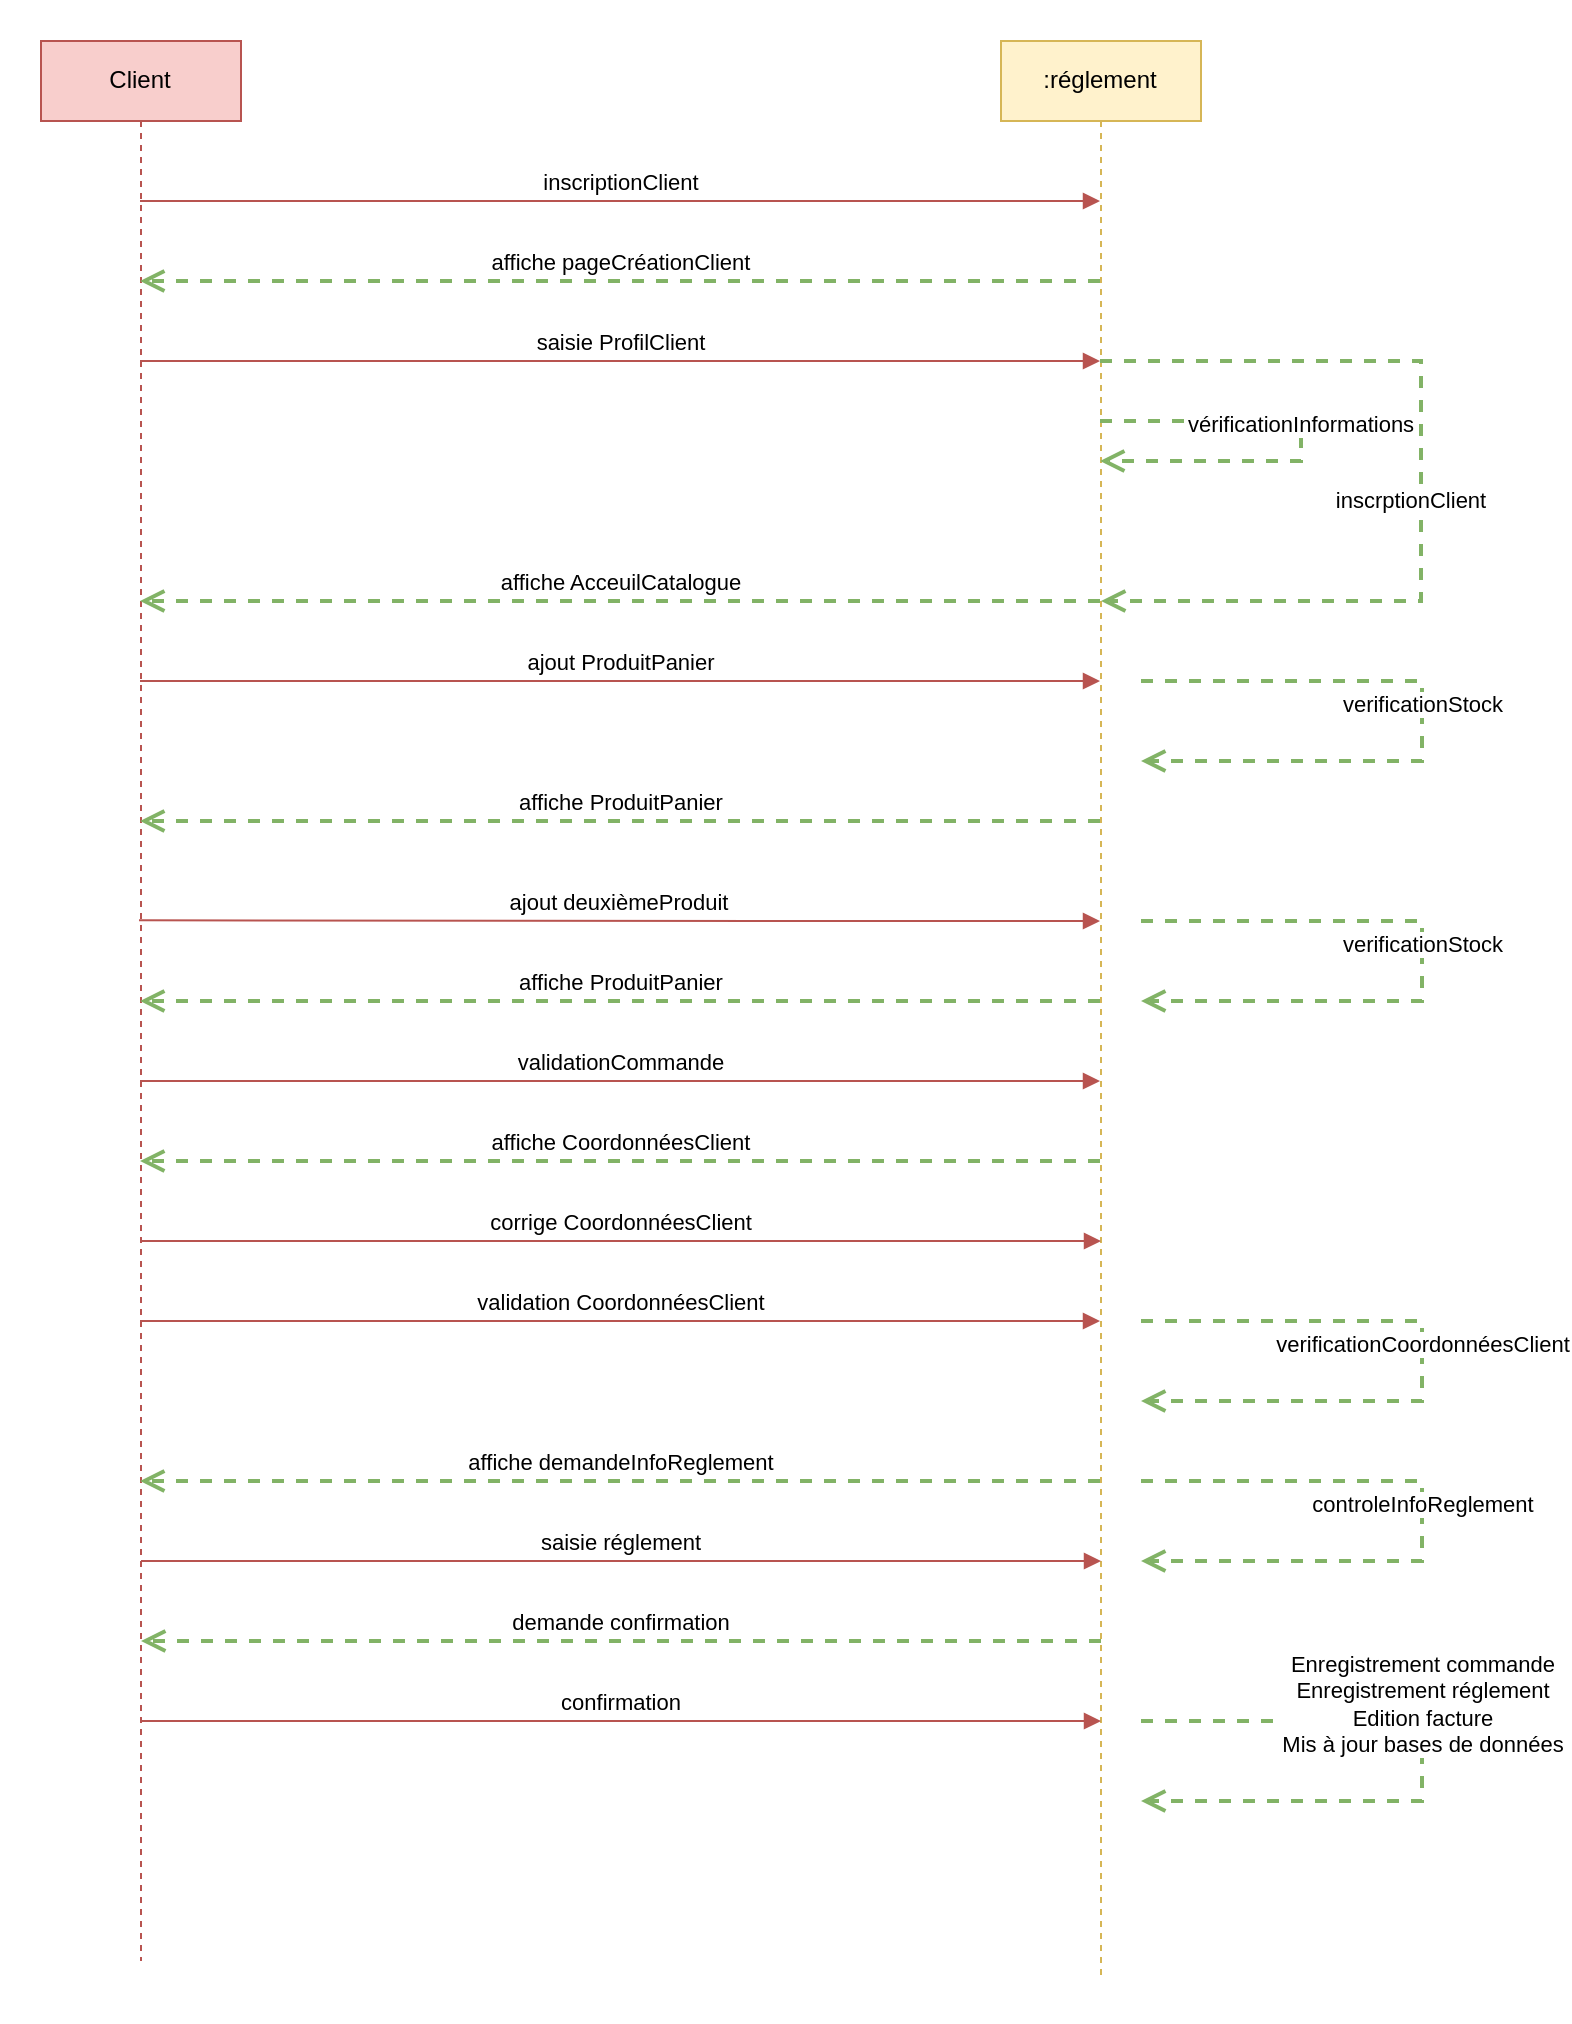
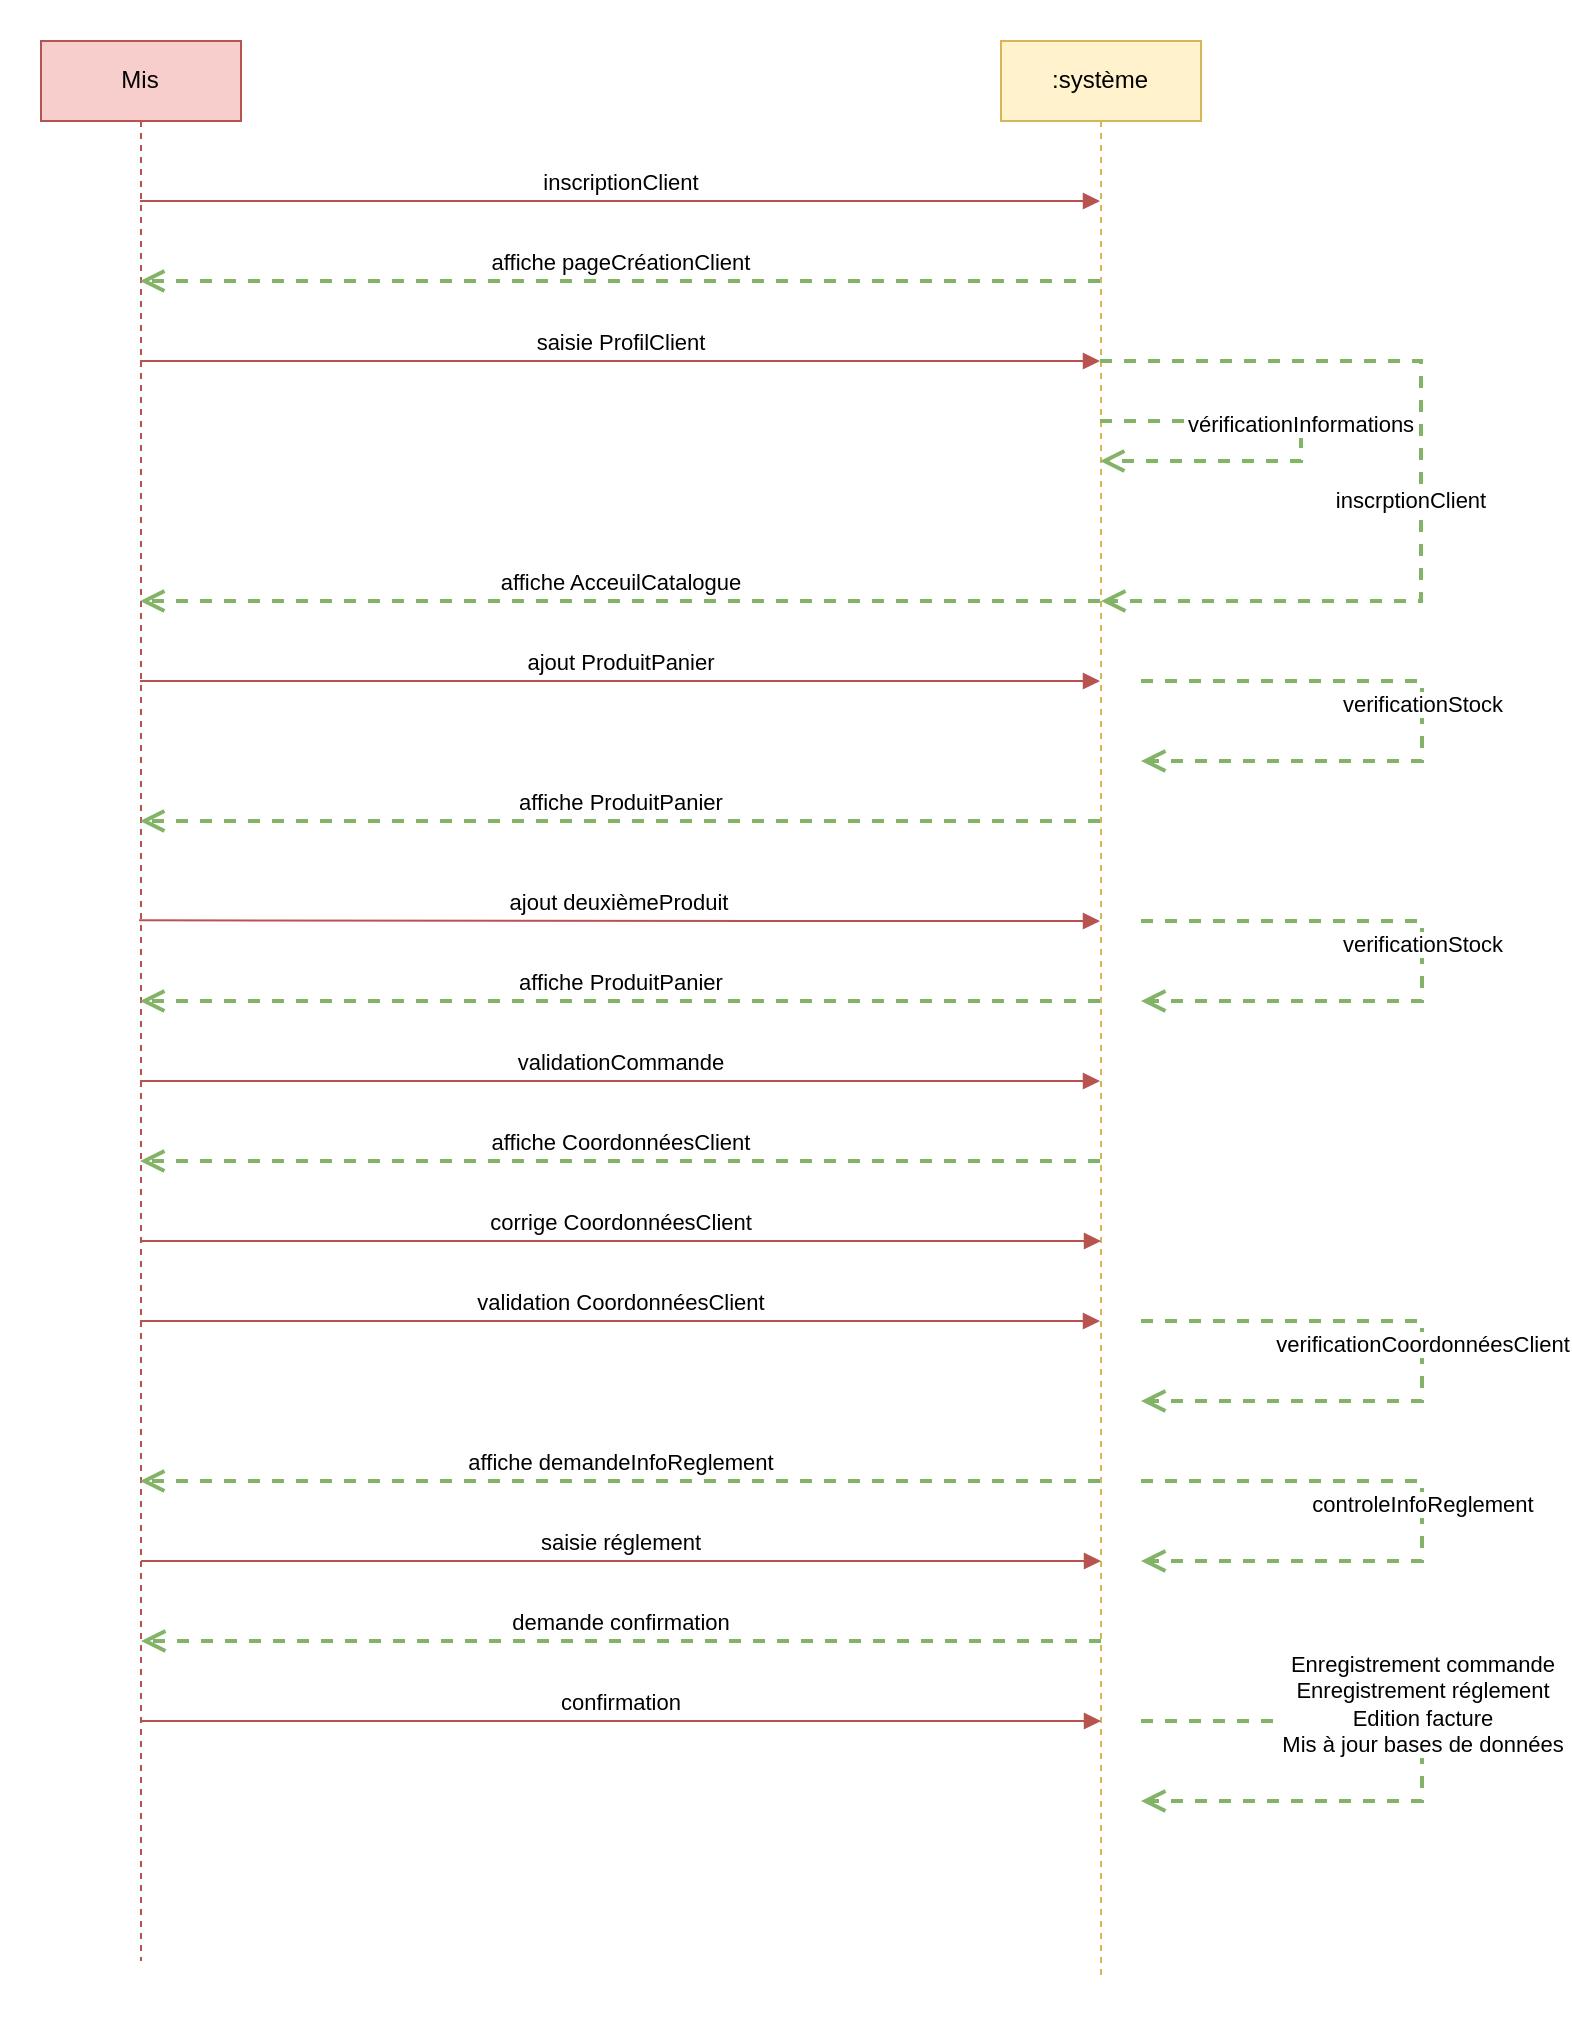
(141, 81) -> (141, 81)
(1101, 81) -> (1101, 81)
